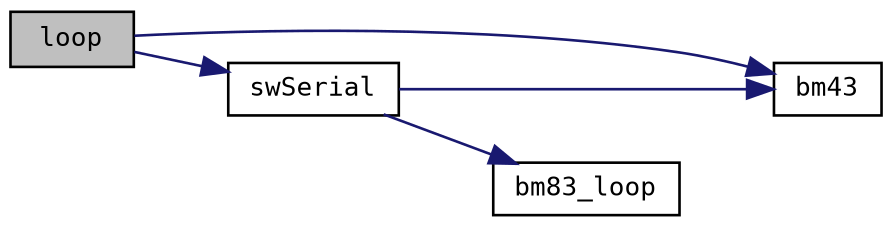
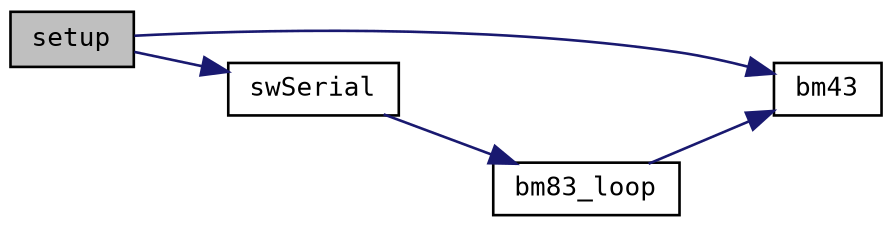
(72, 39) -> (72, 39)
(573, 89) -> (699, 143)
